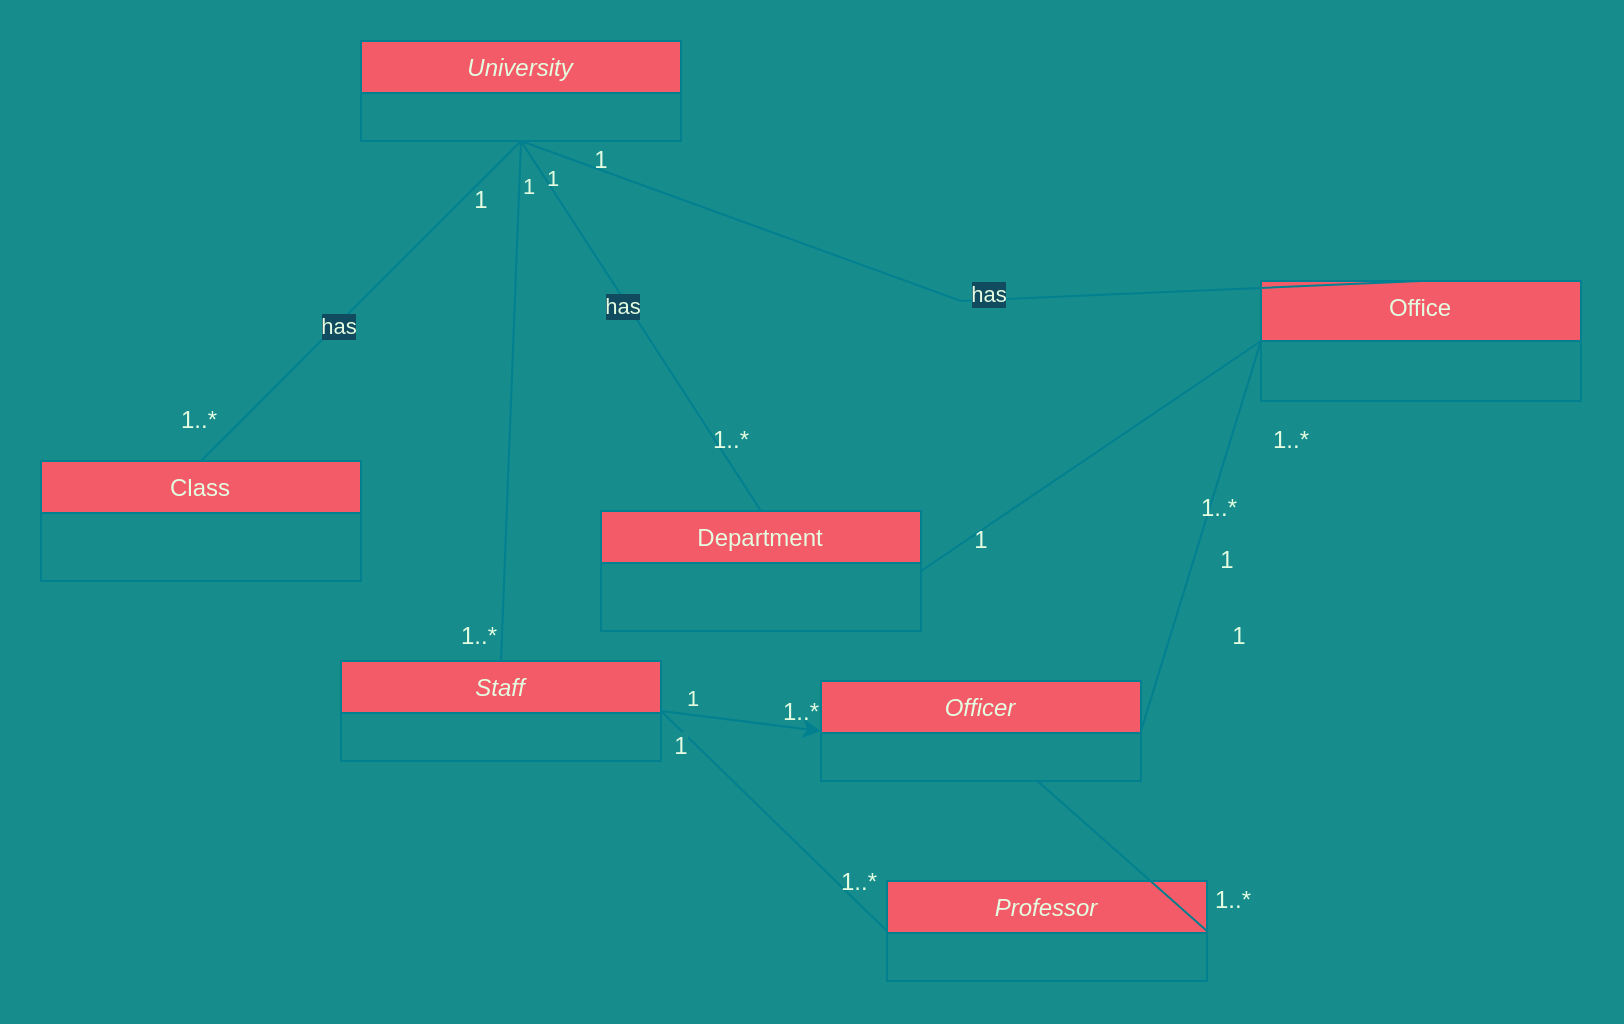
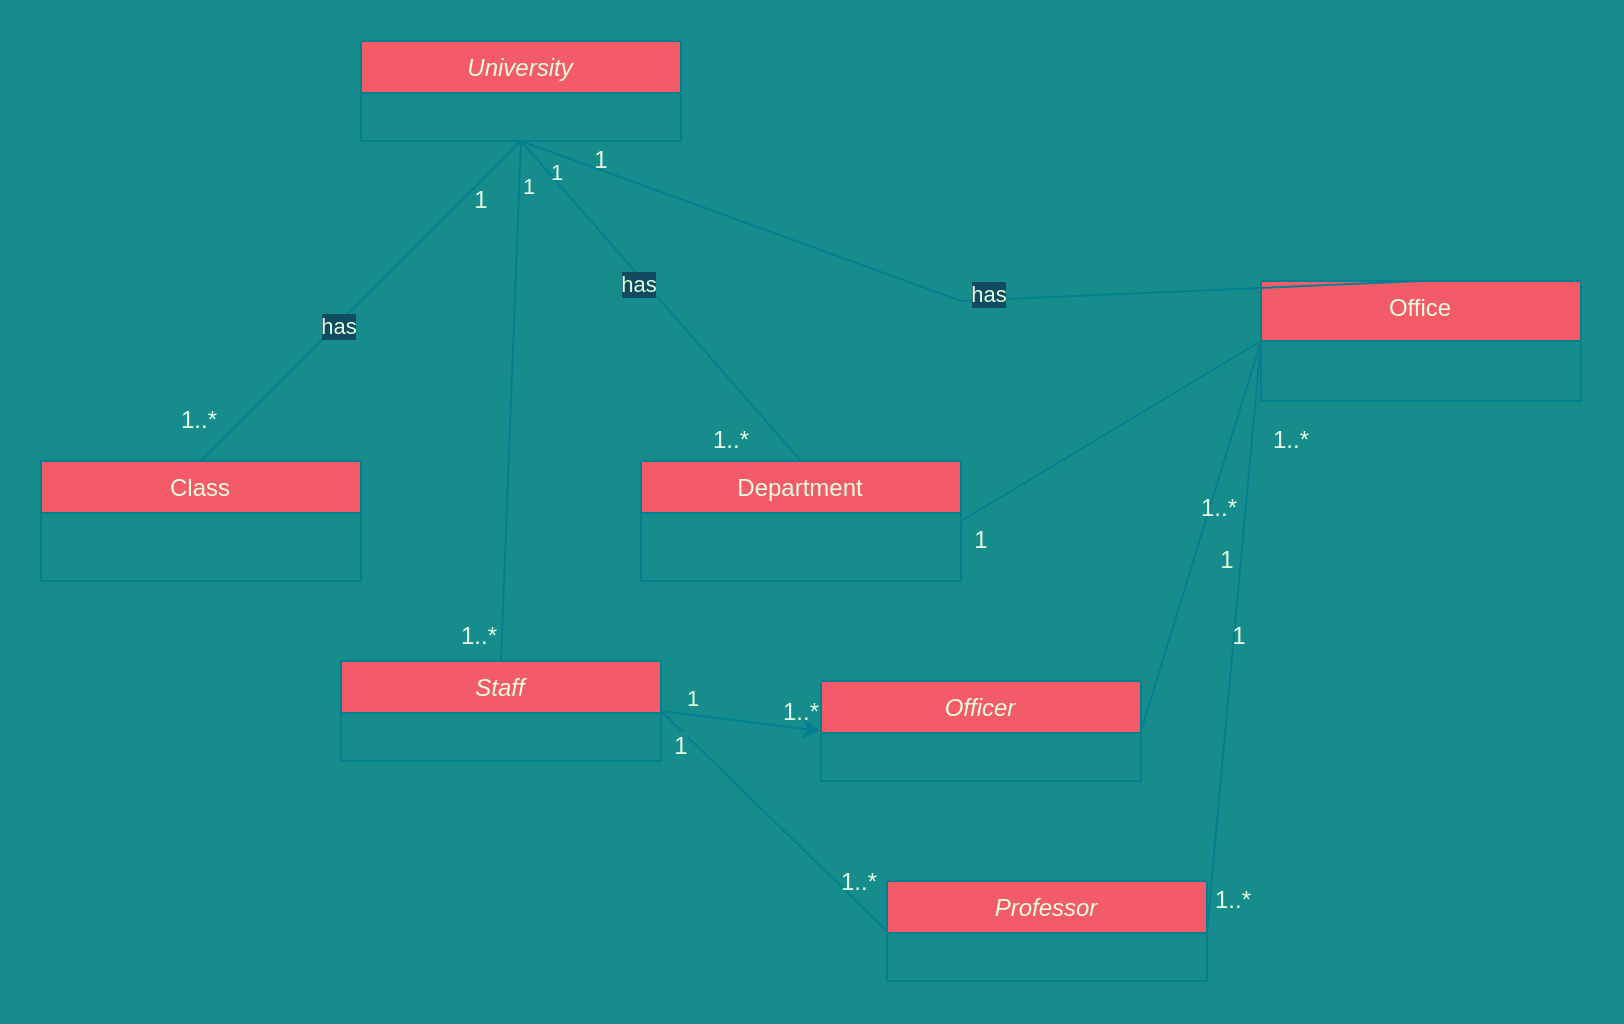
(761, 571) -> (801, 521)
(1179, 906) -> (1207, 929)
